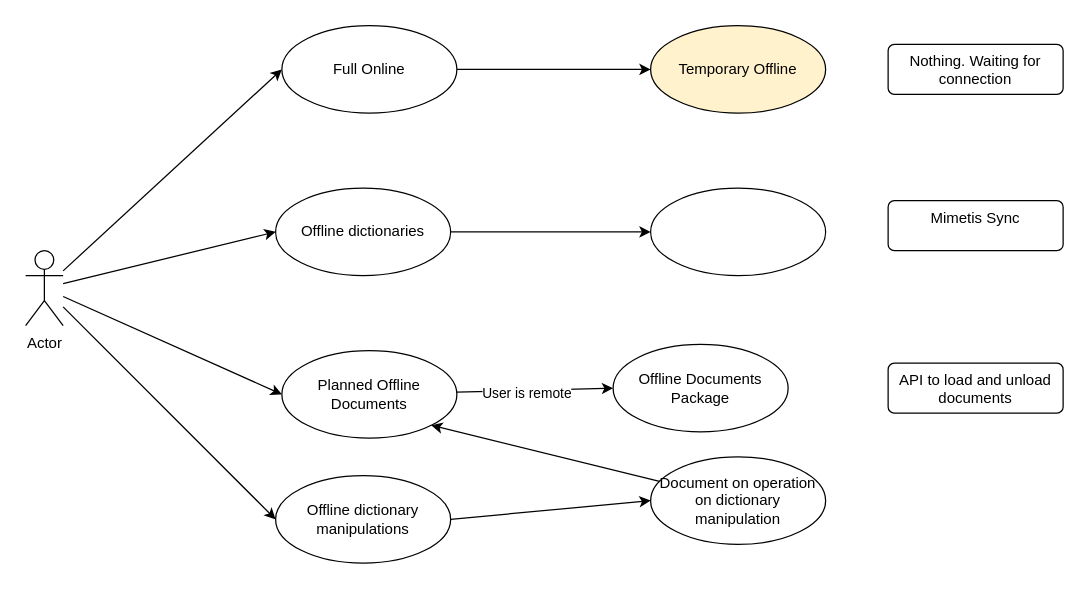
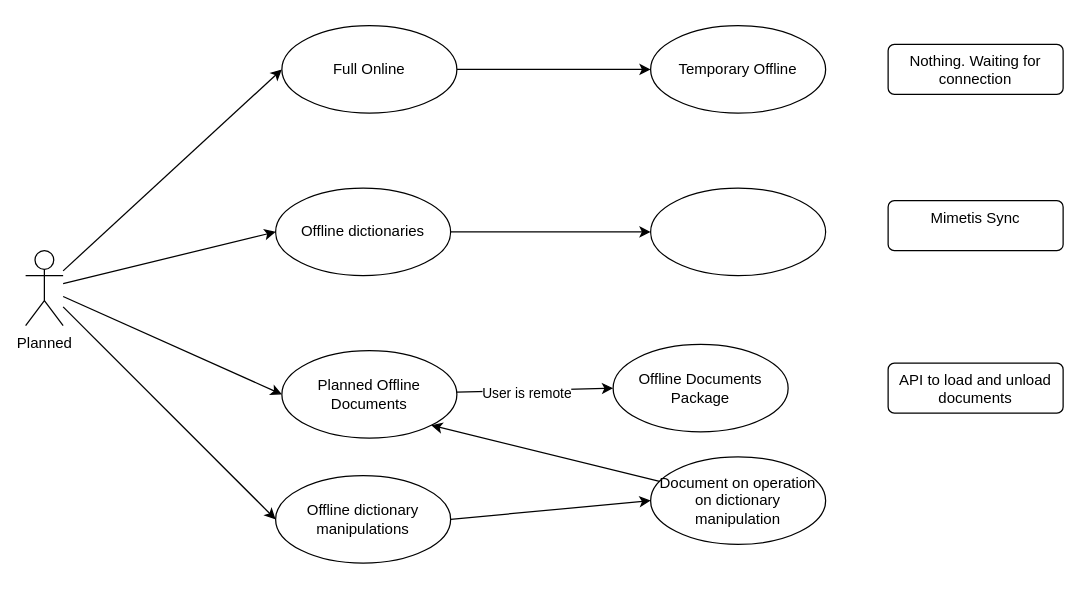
(738, 69) -> (738, 69)
(45, 343) -> (45, 343)
